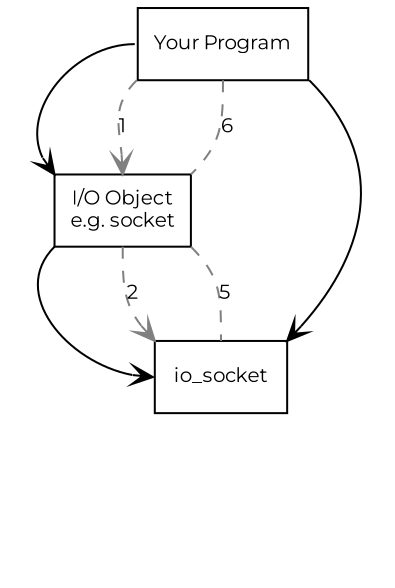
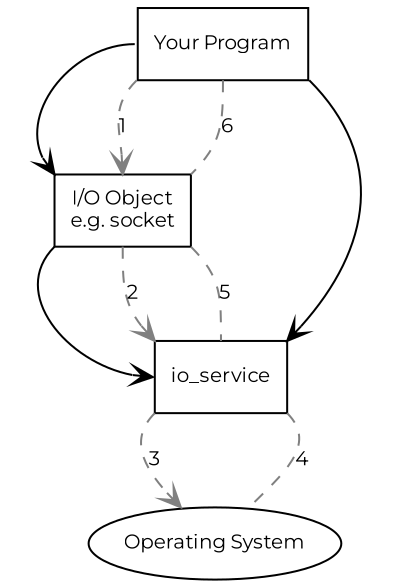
(221, 377) -> (221, 377)
none -> (215, 544)
